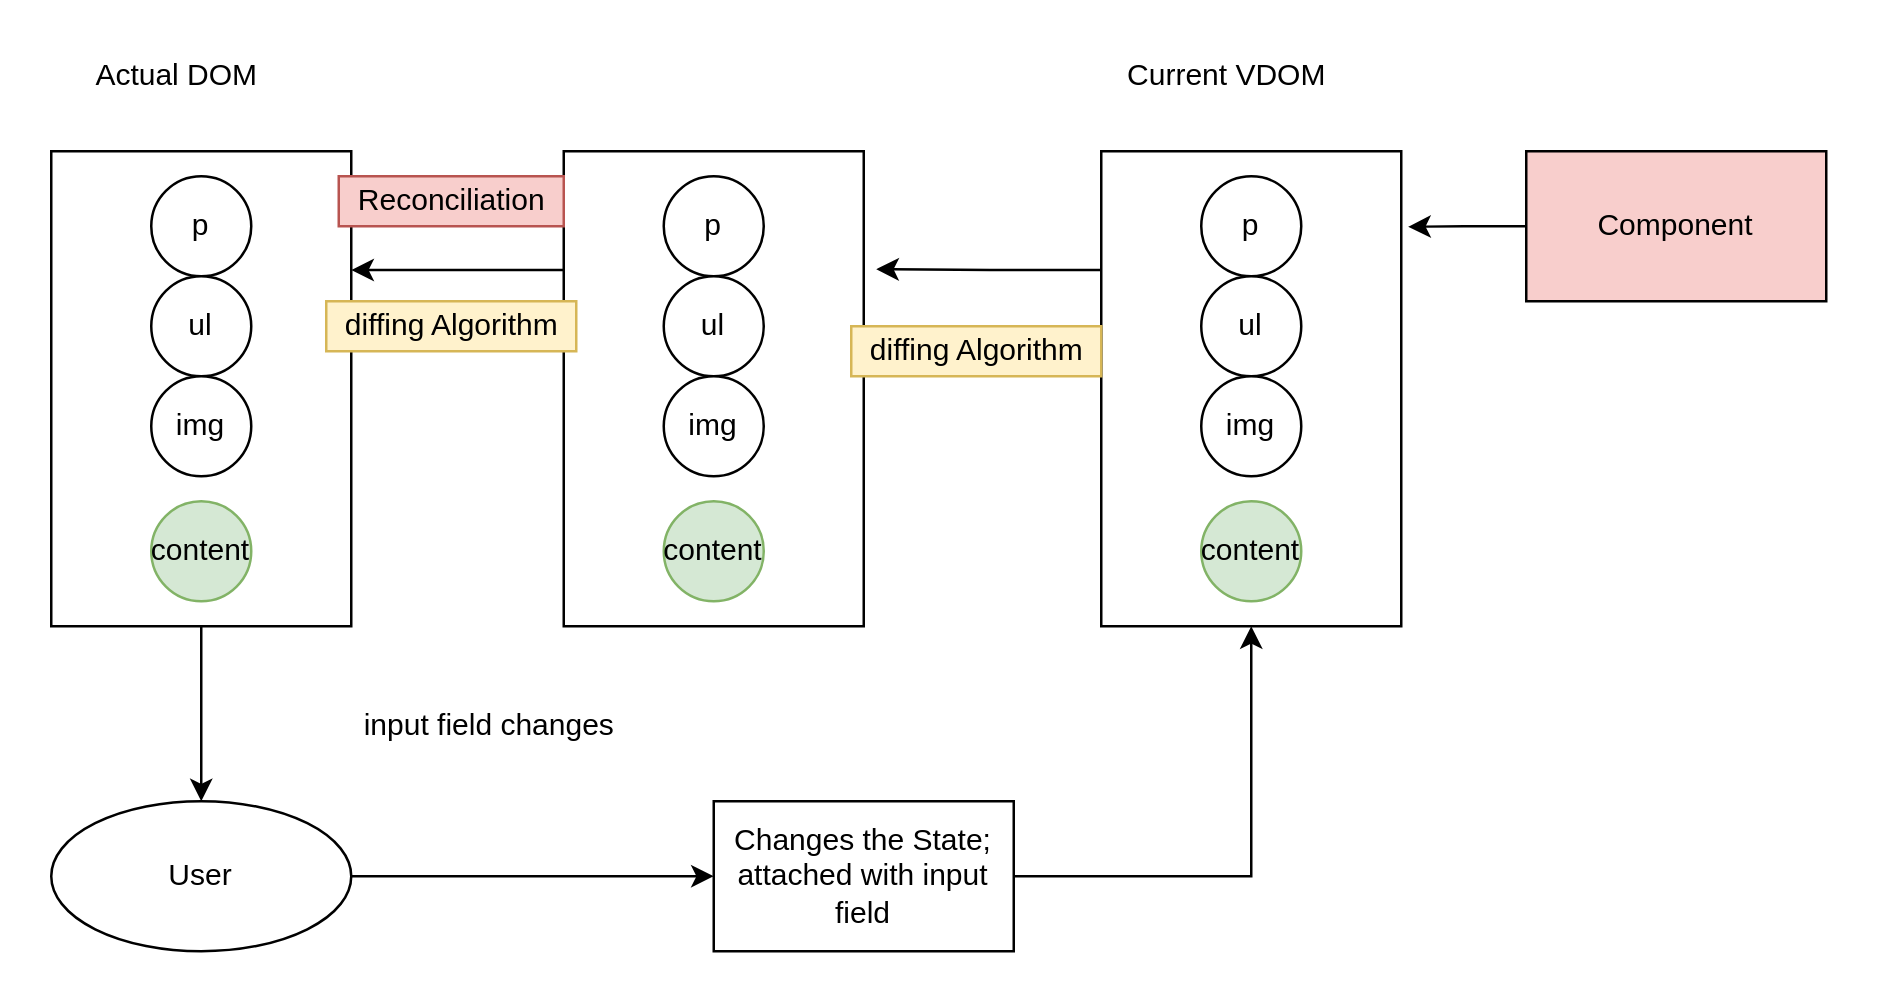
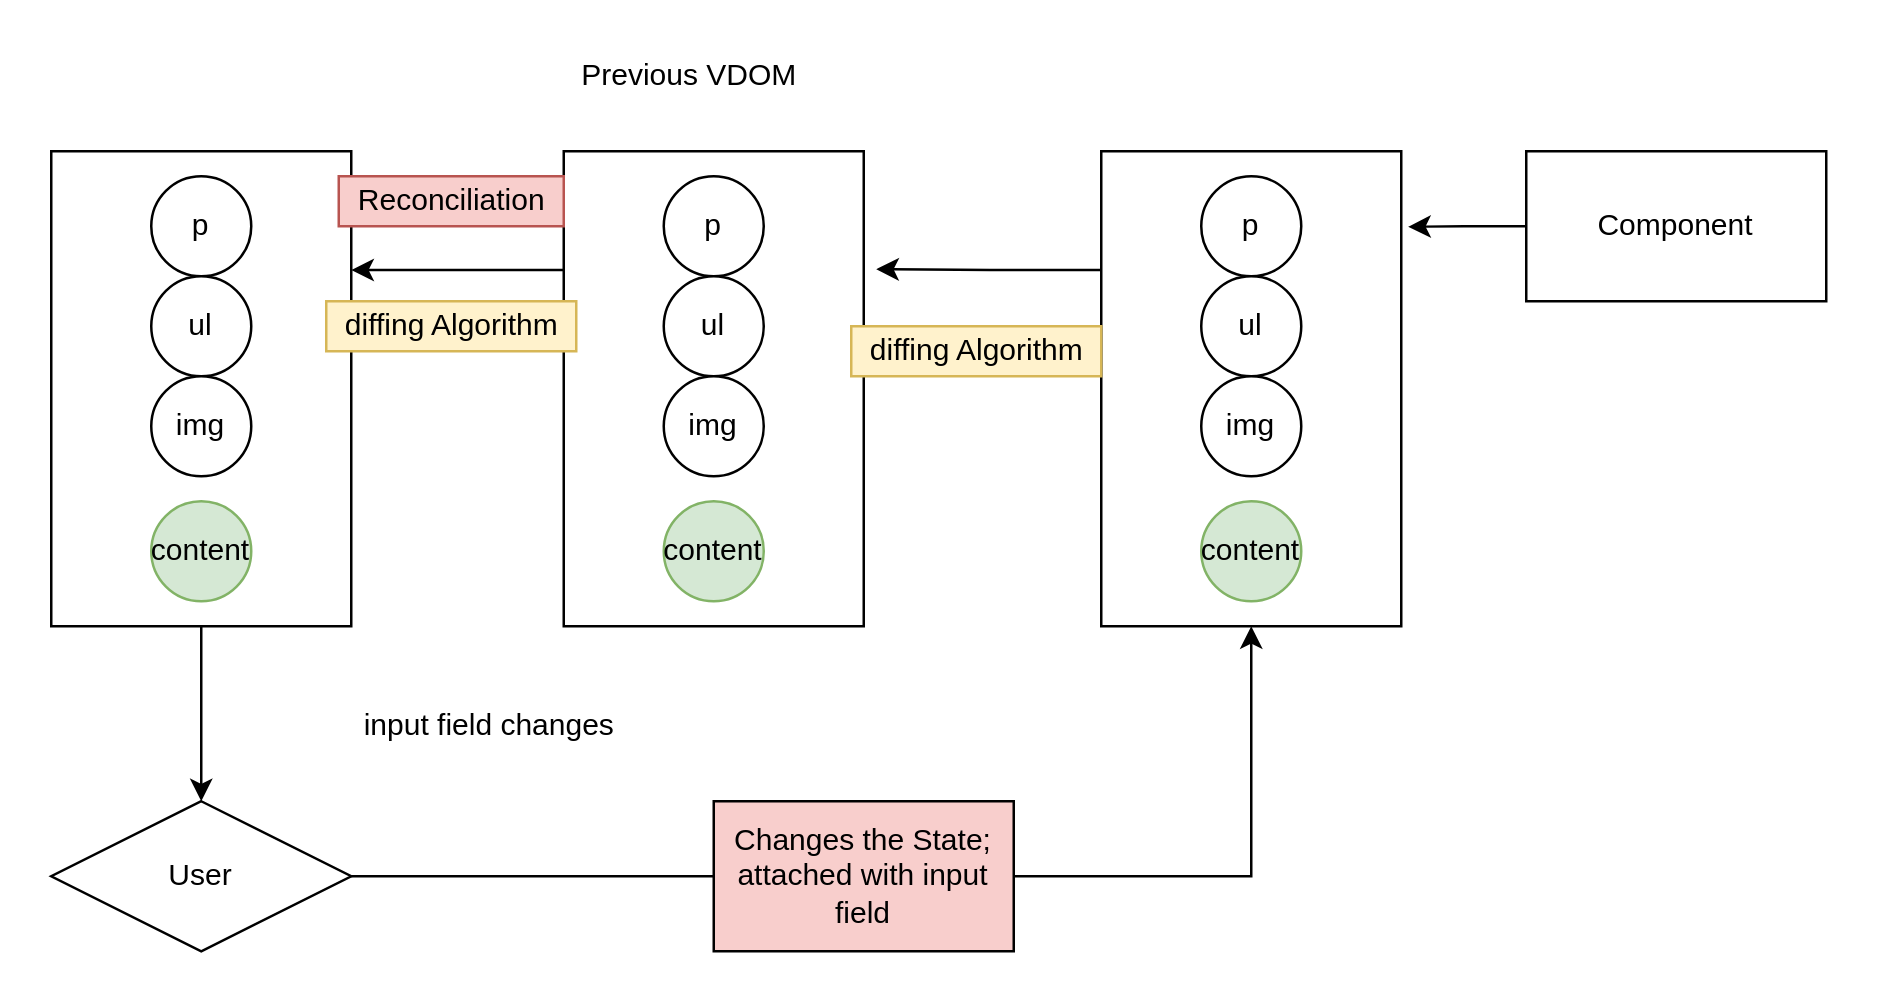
(176, 76) -> none
none -> (689, 76)
(1226, 76) -> none
(1676, 226) -> (1676, 226)
(201, 876) -> (201, 876)
(695, 876) -> (702, 876)
(864, 876) -> (864, 876)
